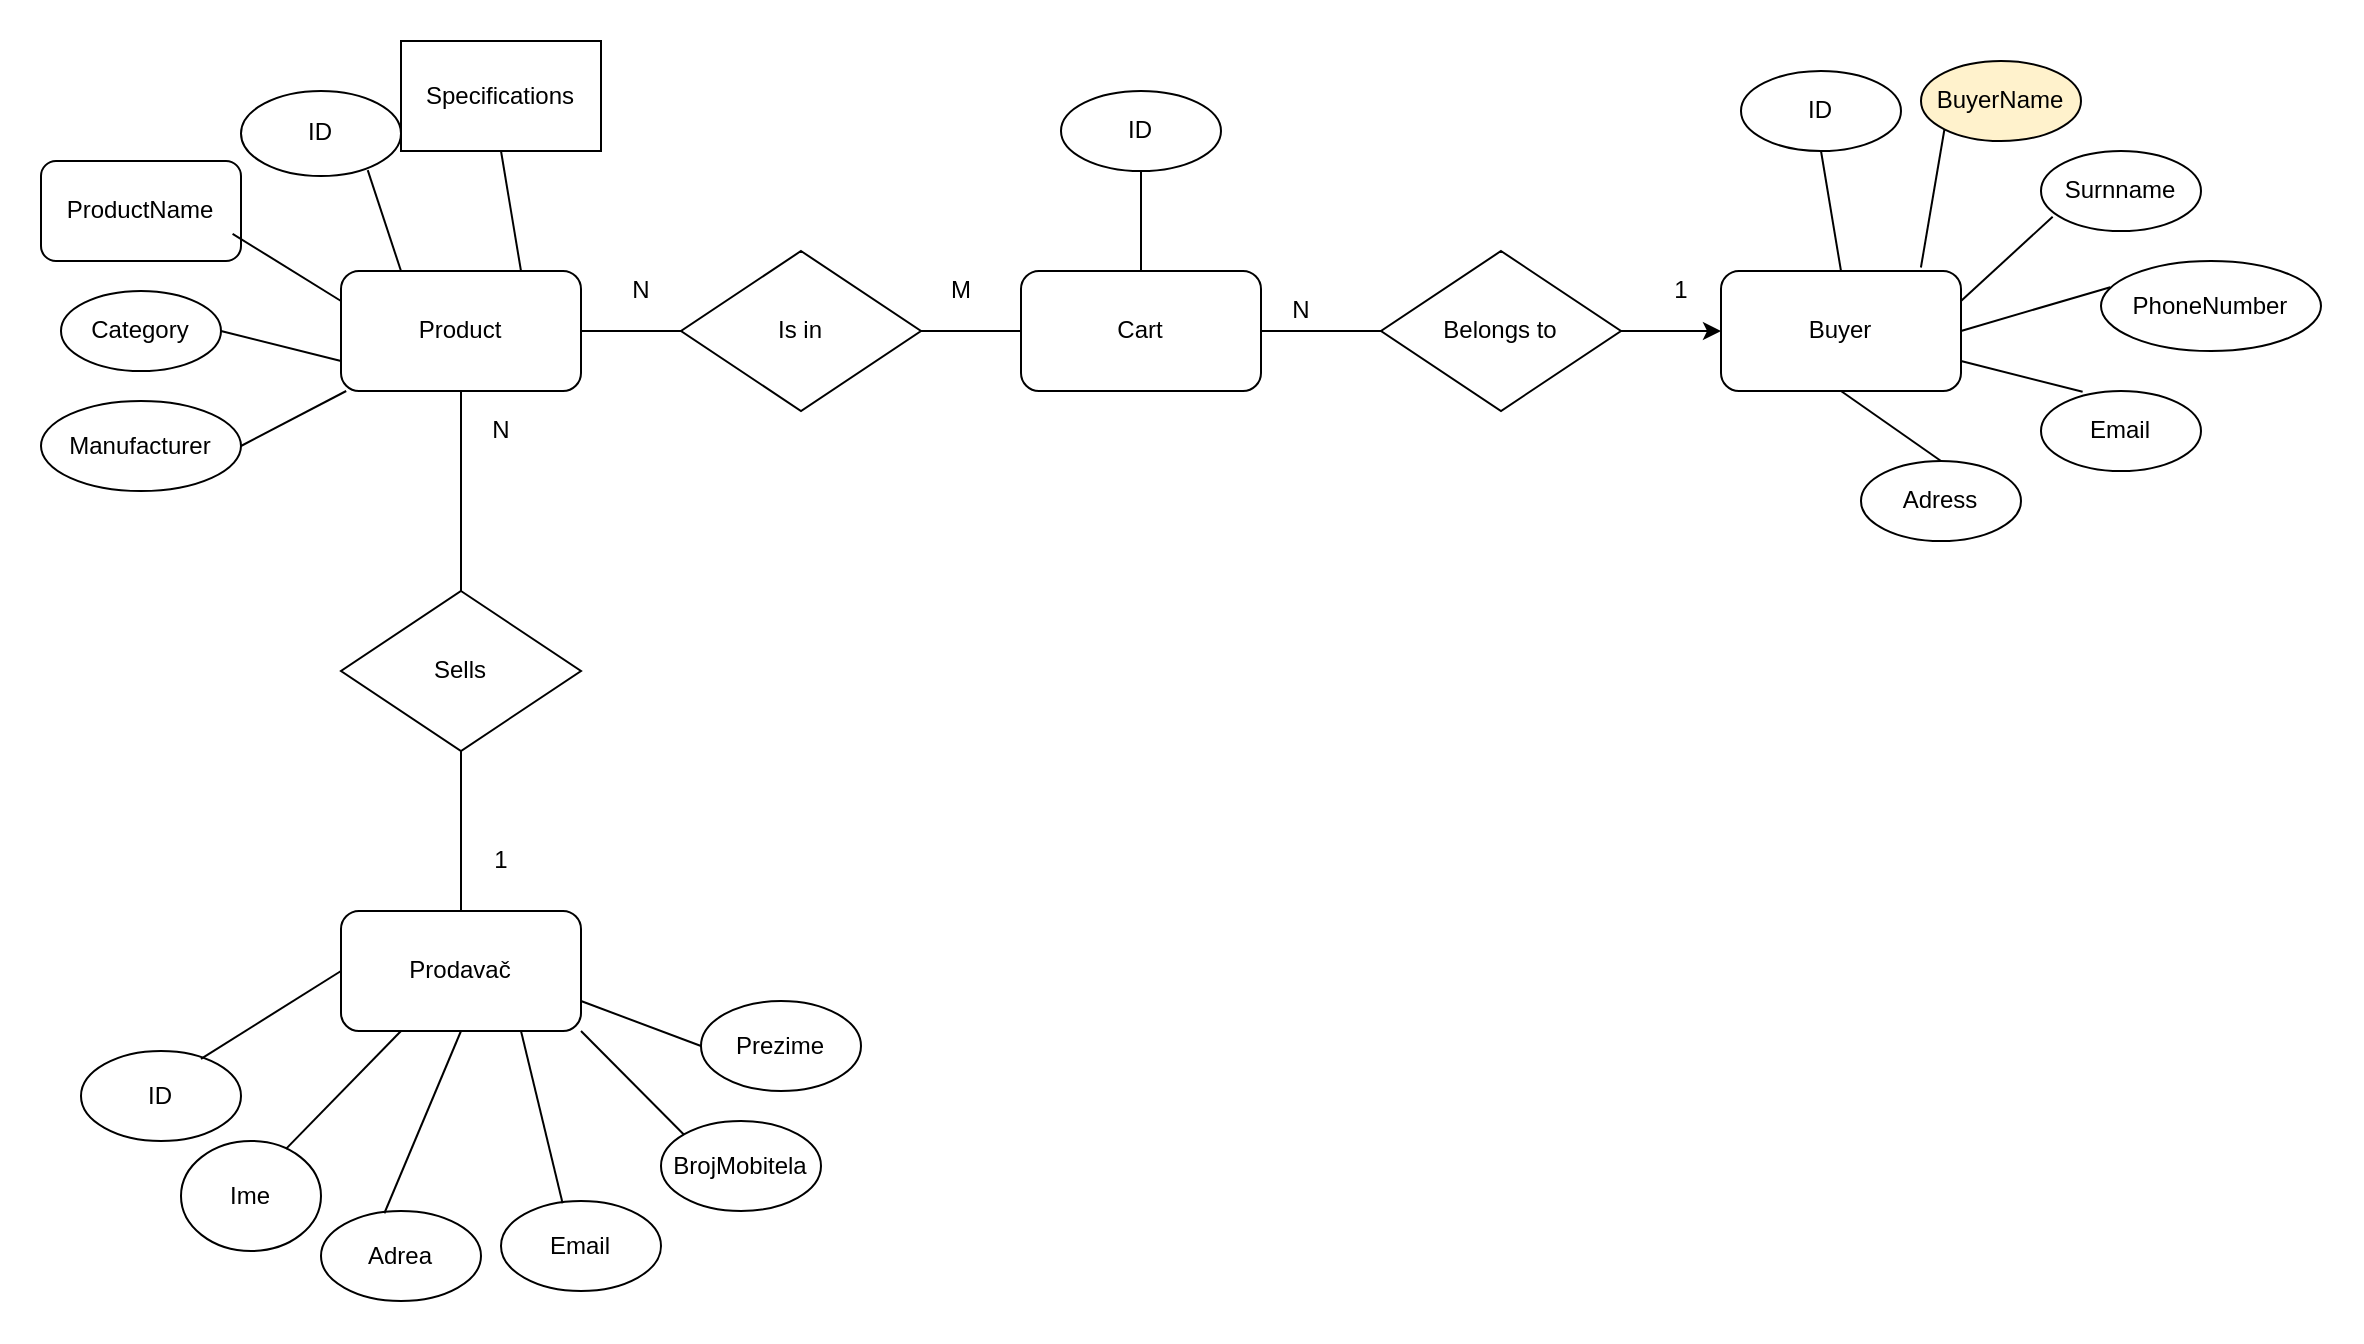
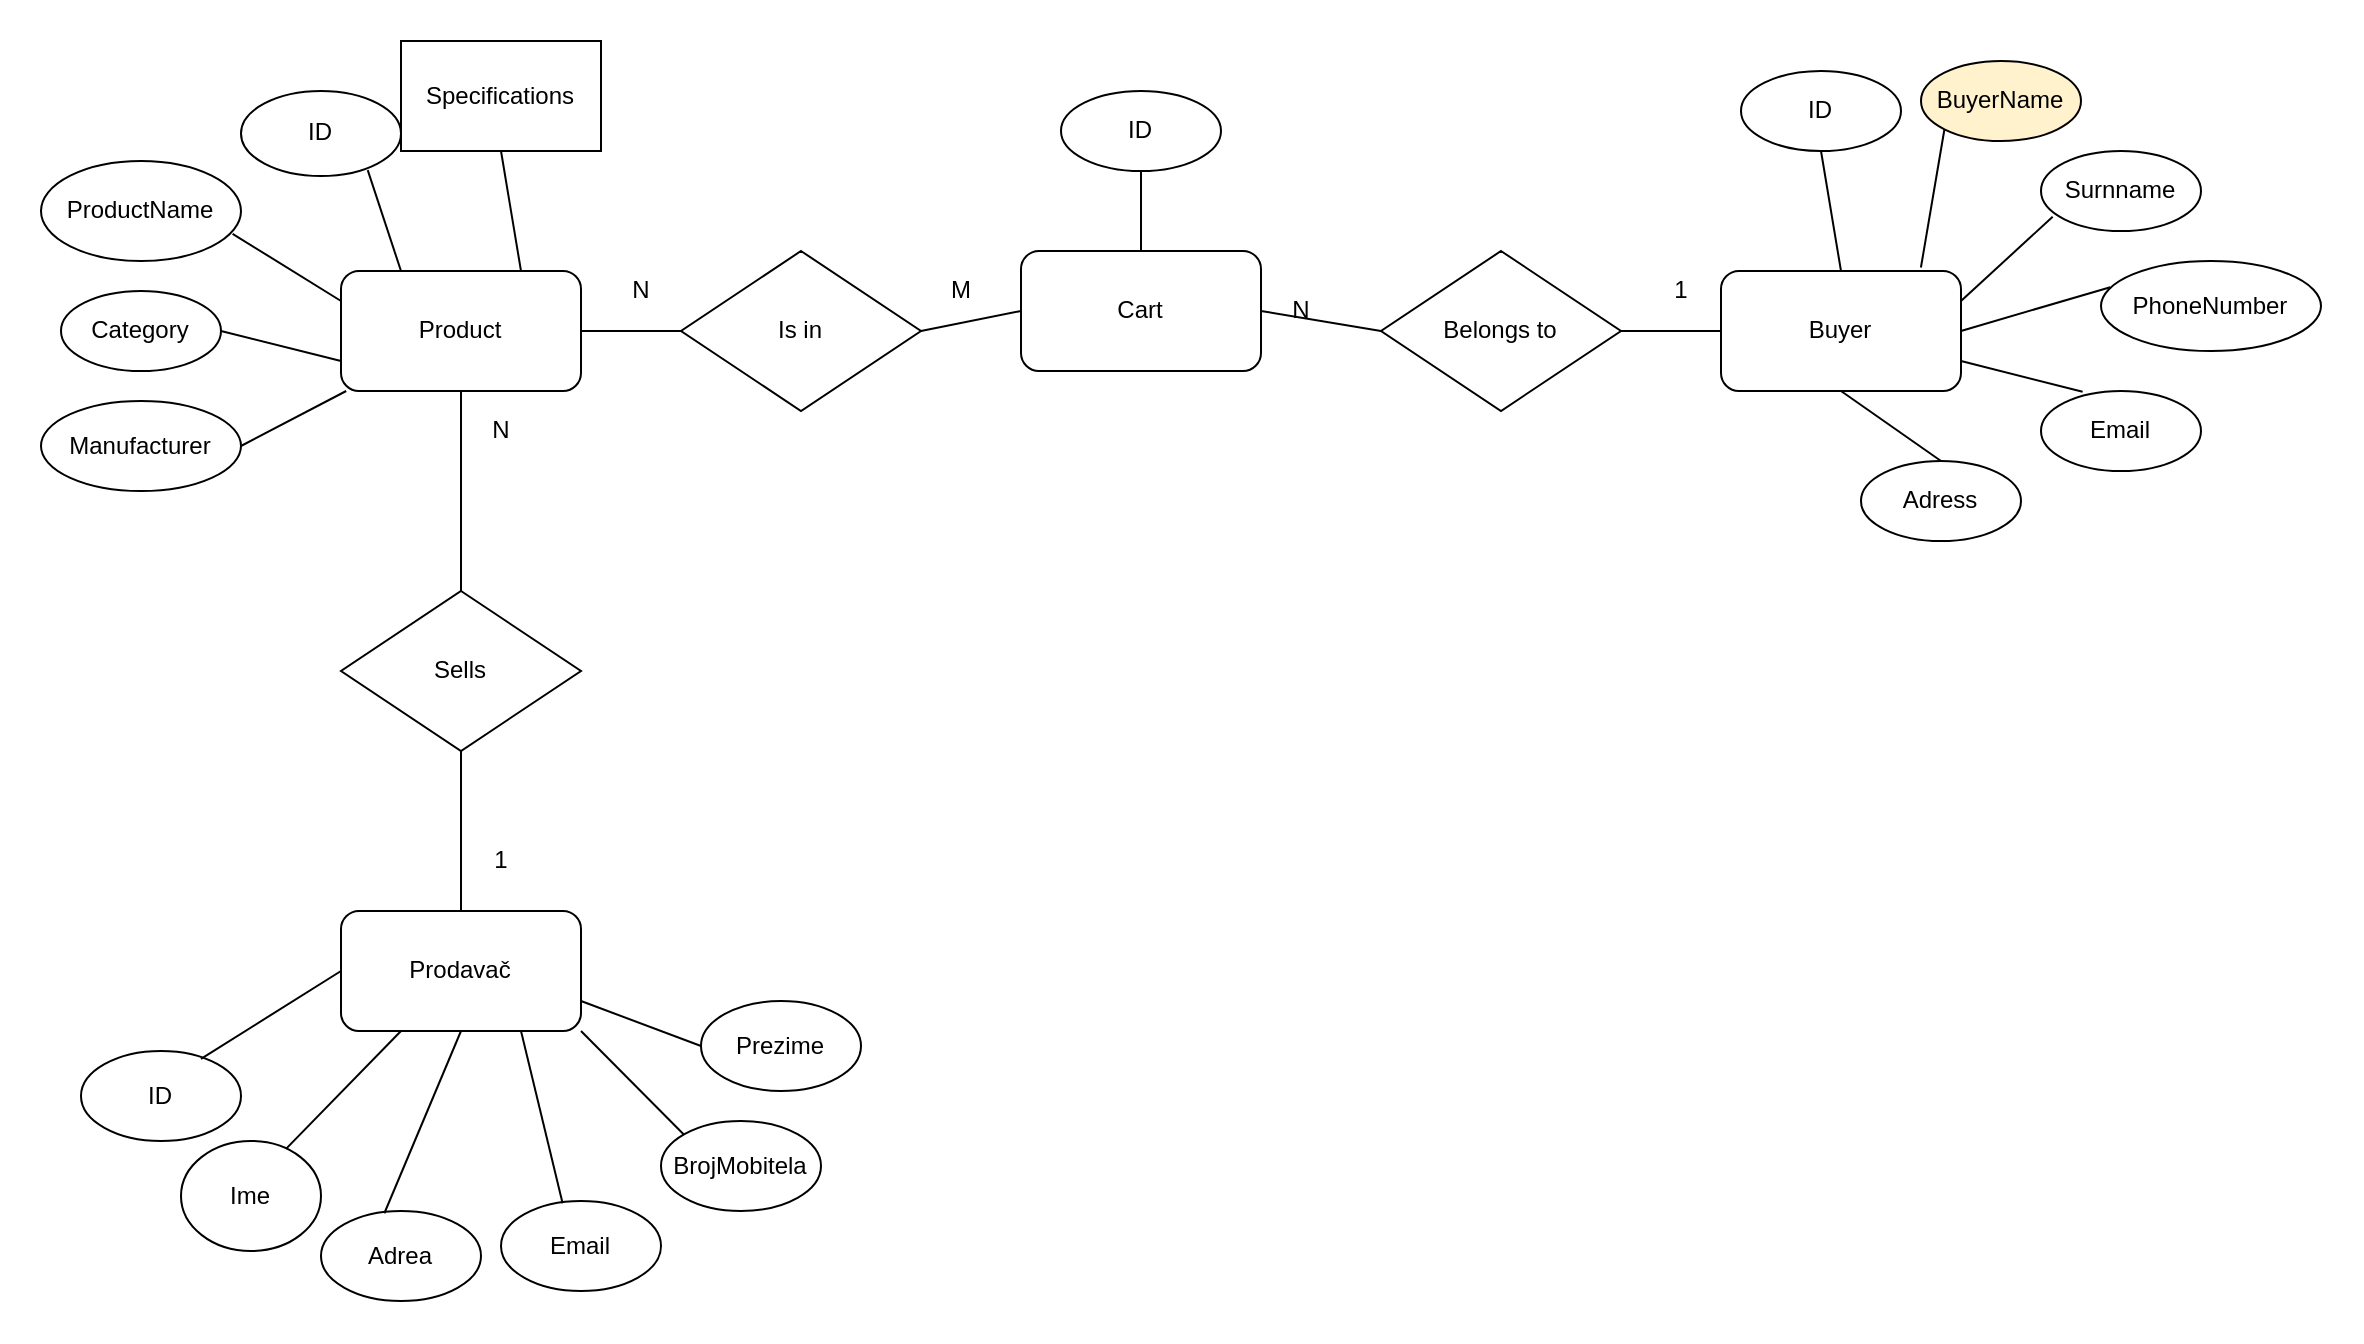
(141, 211) -> (141, 211)
(1141, 331) -> (1141, 311)
(1706, 331) -> (1711, 331)
